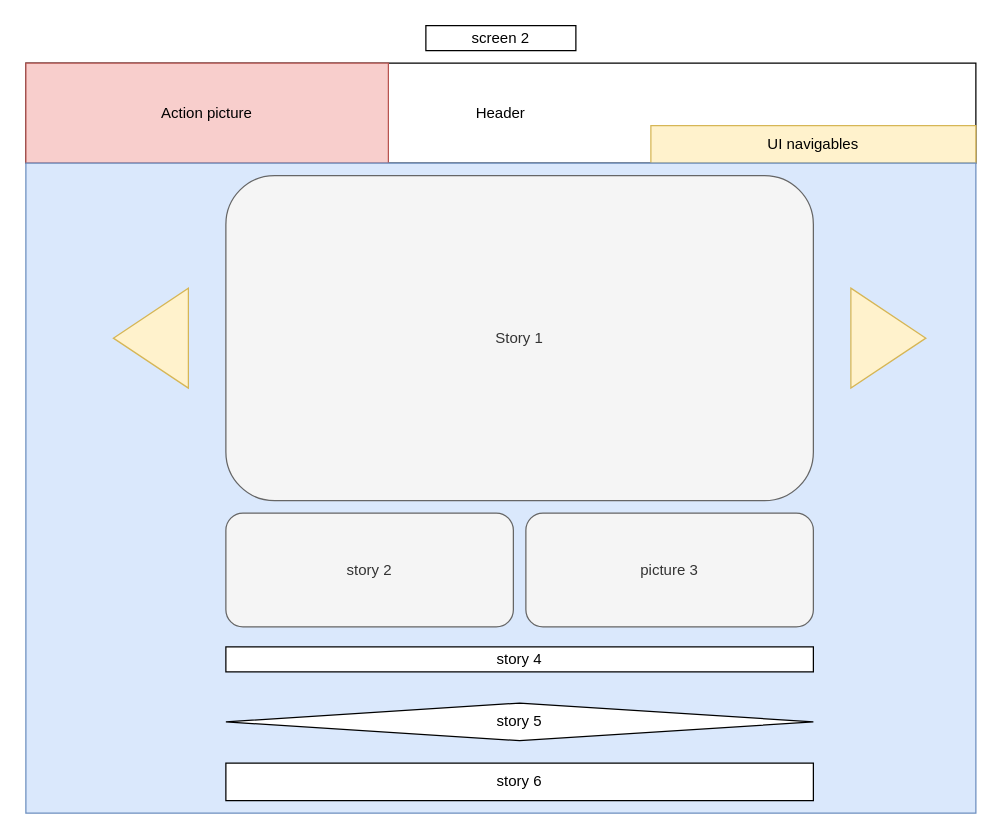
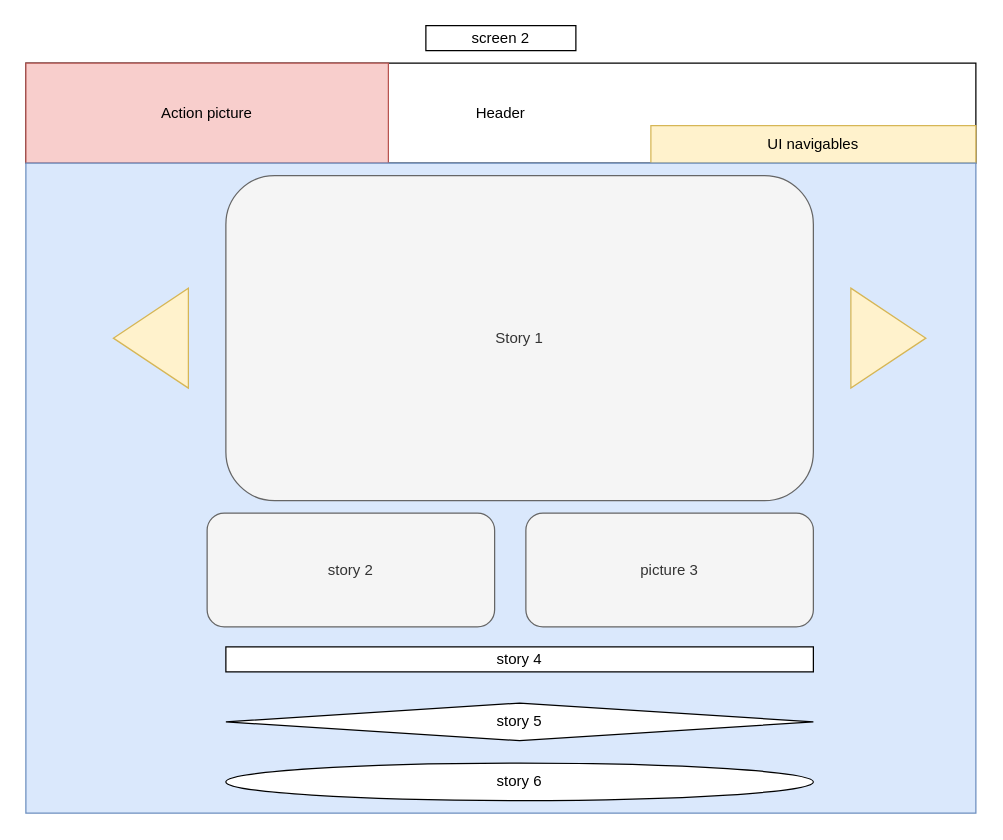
(369, 570) -> (351, 570)
(519, 782) -> (519, 782)
